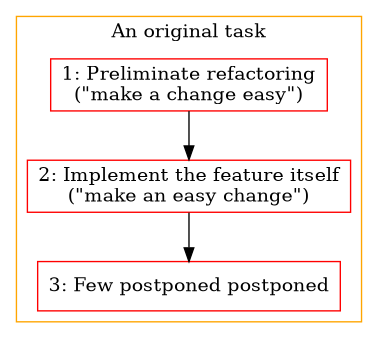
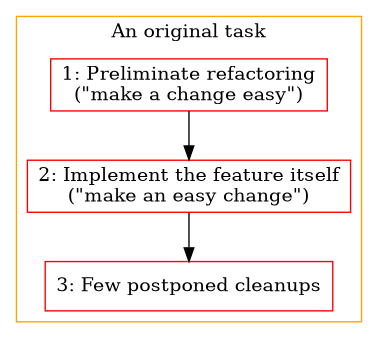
(189, 286) -> (189, 286)
